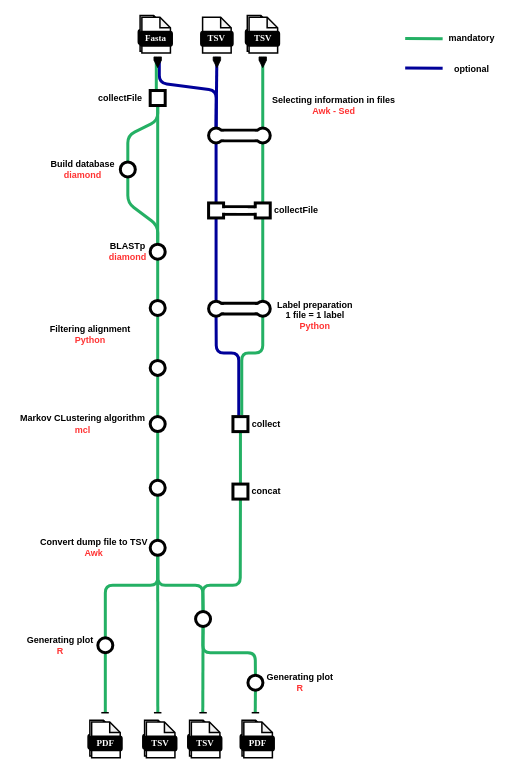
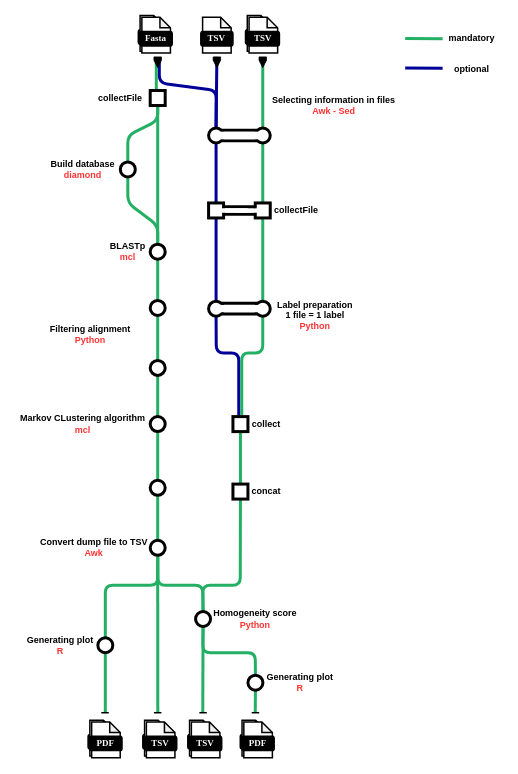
(128, 252) -> (128, 252)
none -> (256, 619)
